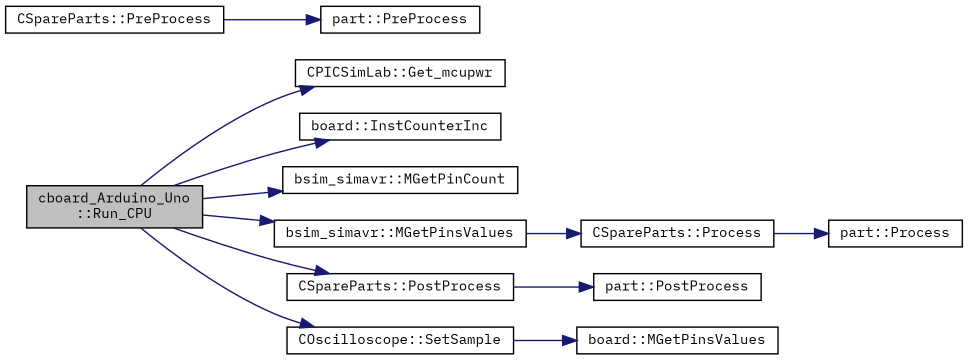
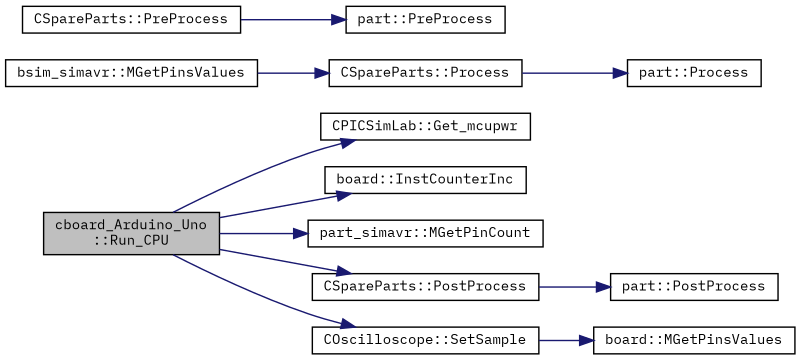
(400, 180) -> (426, 234)
(231, 218) -> none
